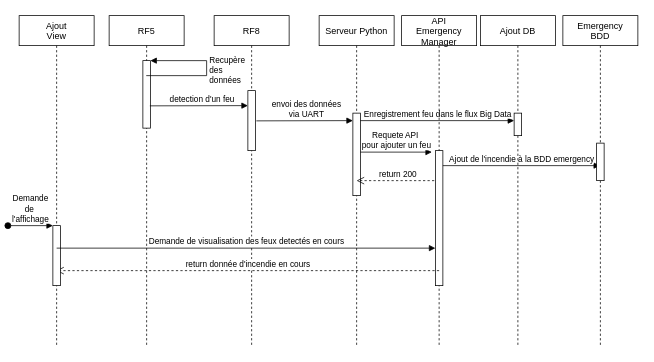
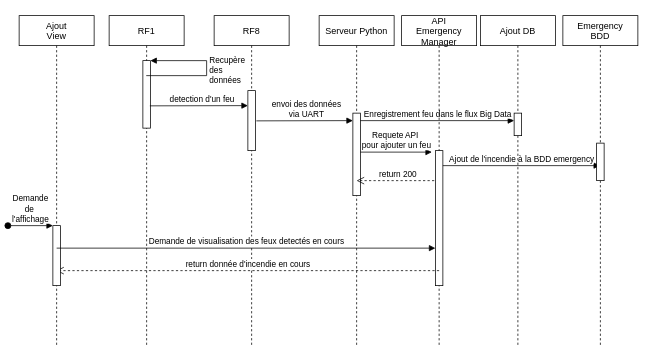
(146, 31) -> (146, 31)
